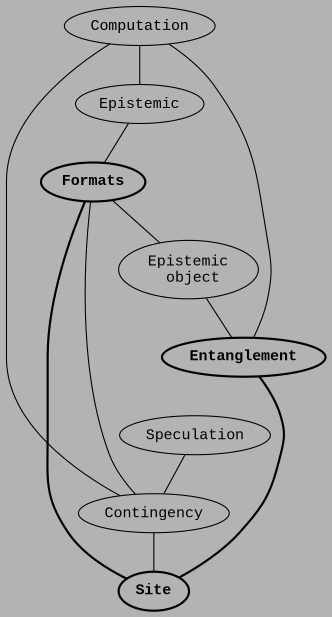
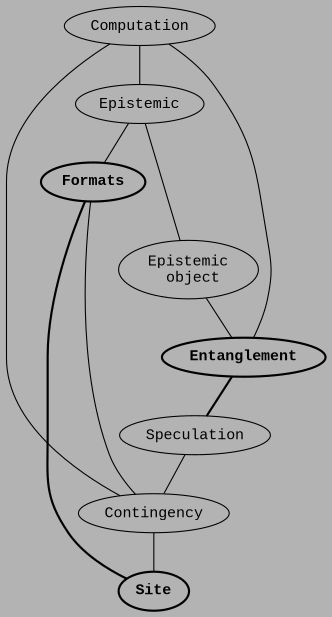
(136, 222) -> (163, 182)
(268, 493) -> (219, 396)
